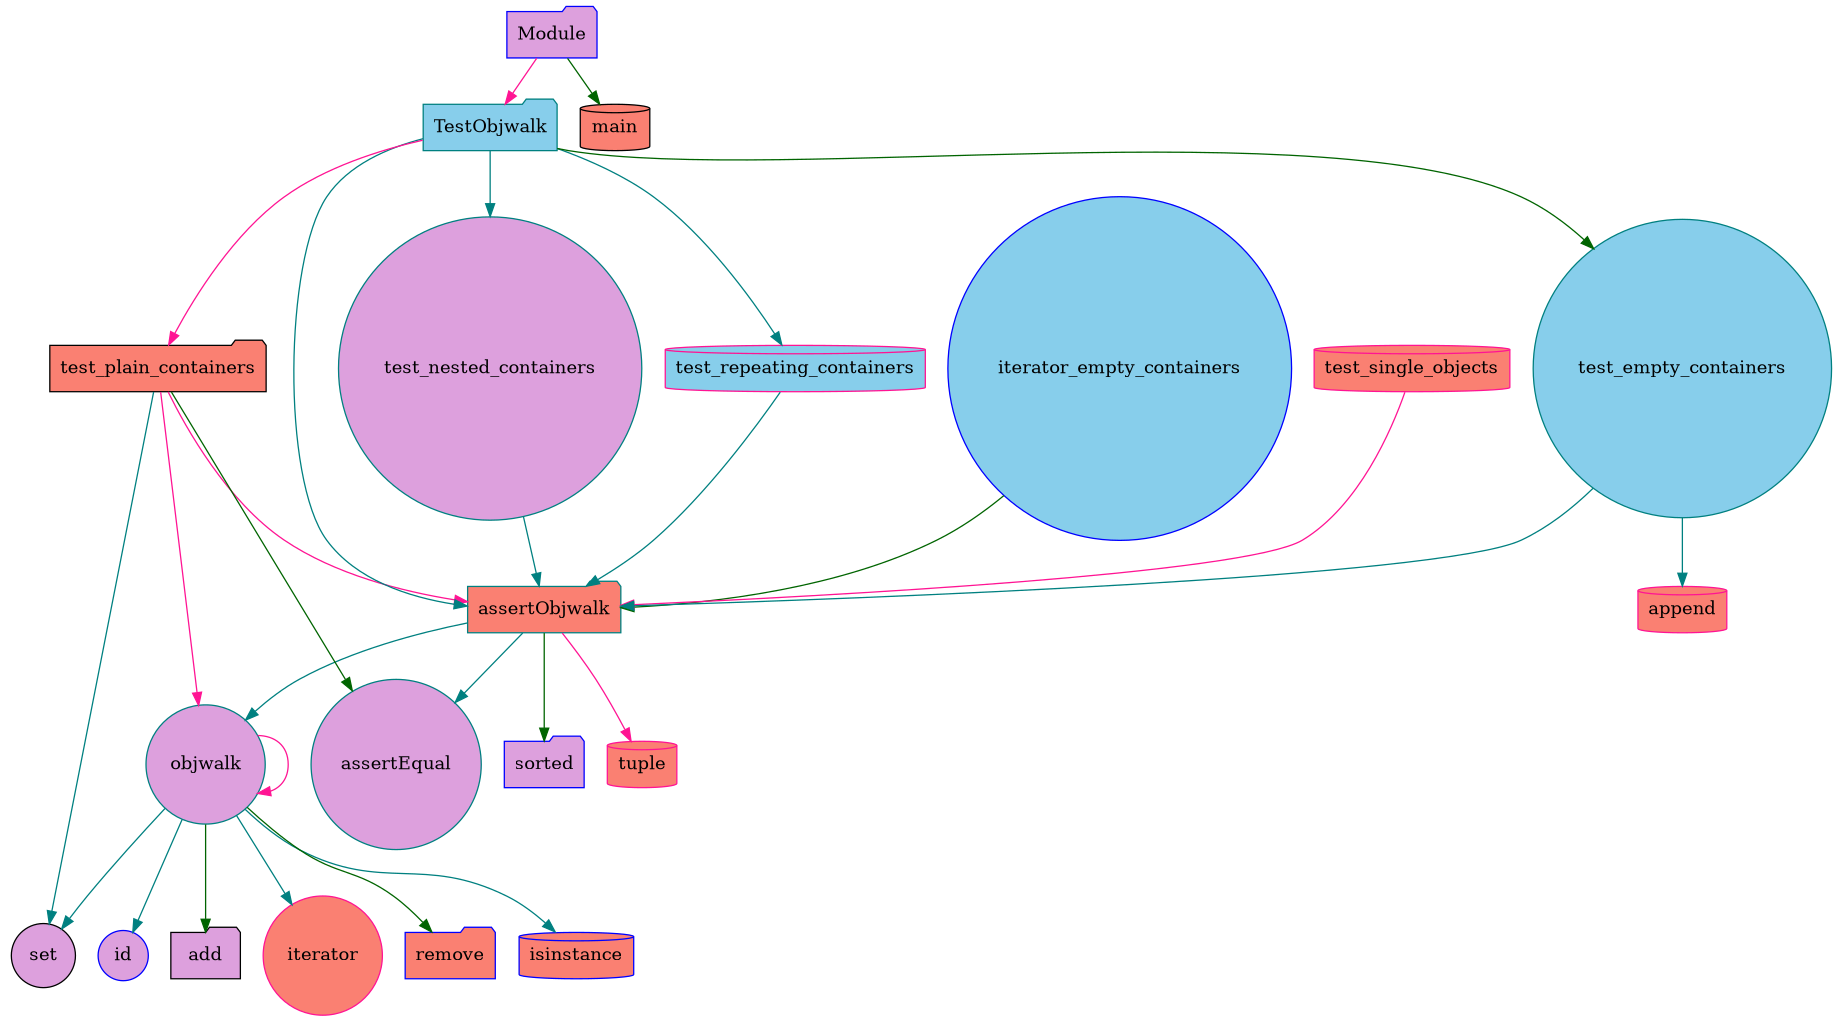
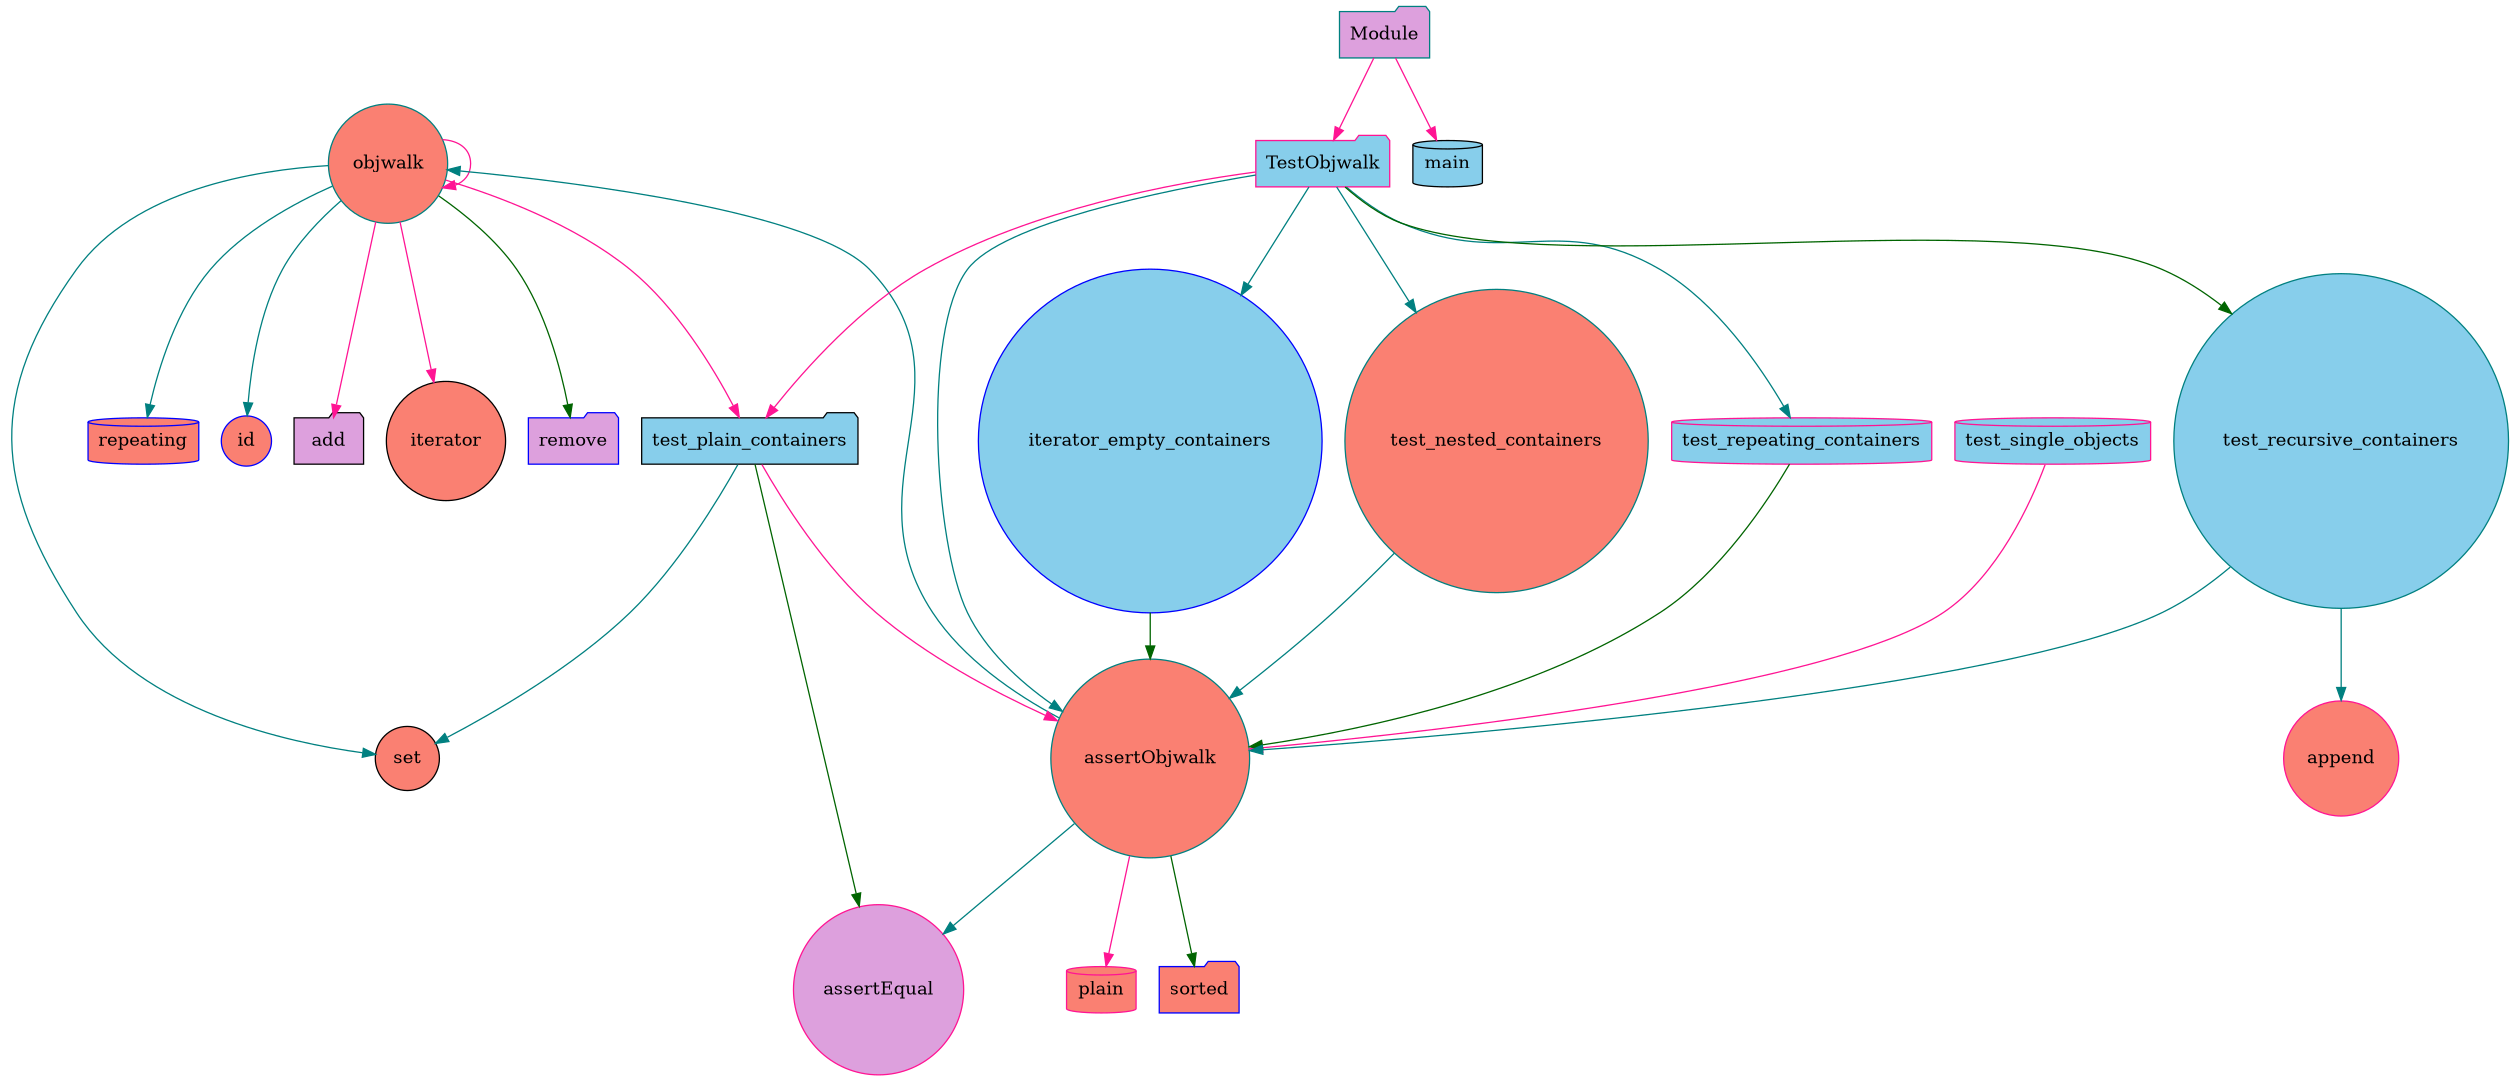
(552, 35) -> (1385, 35)
(580, 76) -> (1413, 93)
(490, 127) -> (1323, 164)
(615, 127) -> (1448, 164)
none -> (1278, 235)
(158, 369) -> (750, 441)
(490, 369) -> (1497, 441)
(1412, 369) -> (2053, 441)
(1682, 369) -> (2341, 441)
(699, 496) -> (1561, 665)
(179, 542) -> (616, 259)
(544, 610) -> (1150, 758)
(1682, 610) -> (2341, 758)
(206, 764) -> (388, 164)
(396, 764) -> (879, 990)
(544, 764) -> (1199, 990)
(642, 764) -> (1101, 990)
(261, 855) -> (416, 296)
(206, 872) -> (356, 313)
(43, 956) -> (407, 758)
(123, 956) -> (246, 441)
(323, 956) -> (446, 441)
(450, 956) -> (573, 441)
(576, 956) -> (143, 441)
